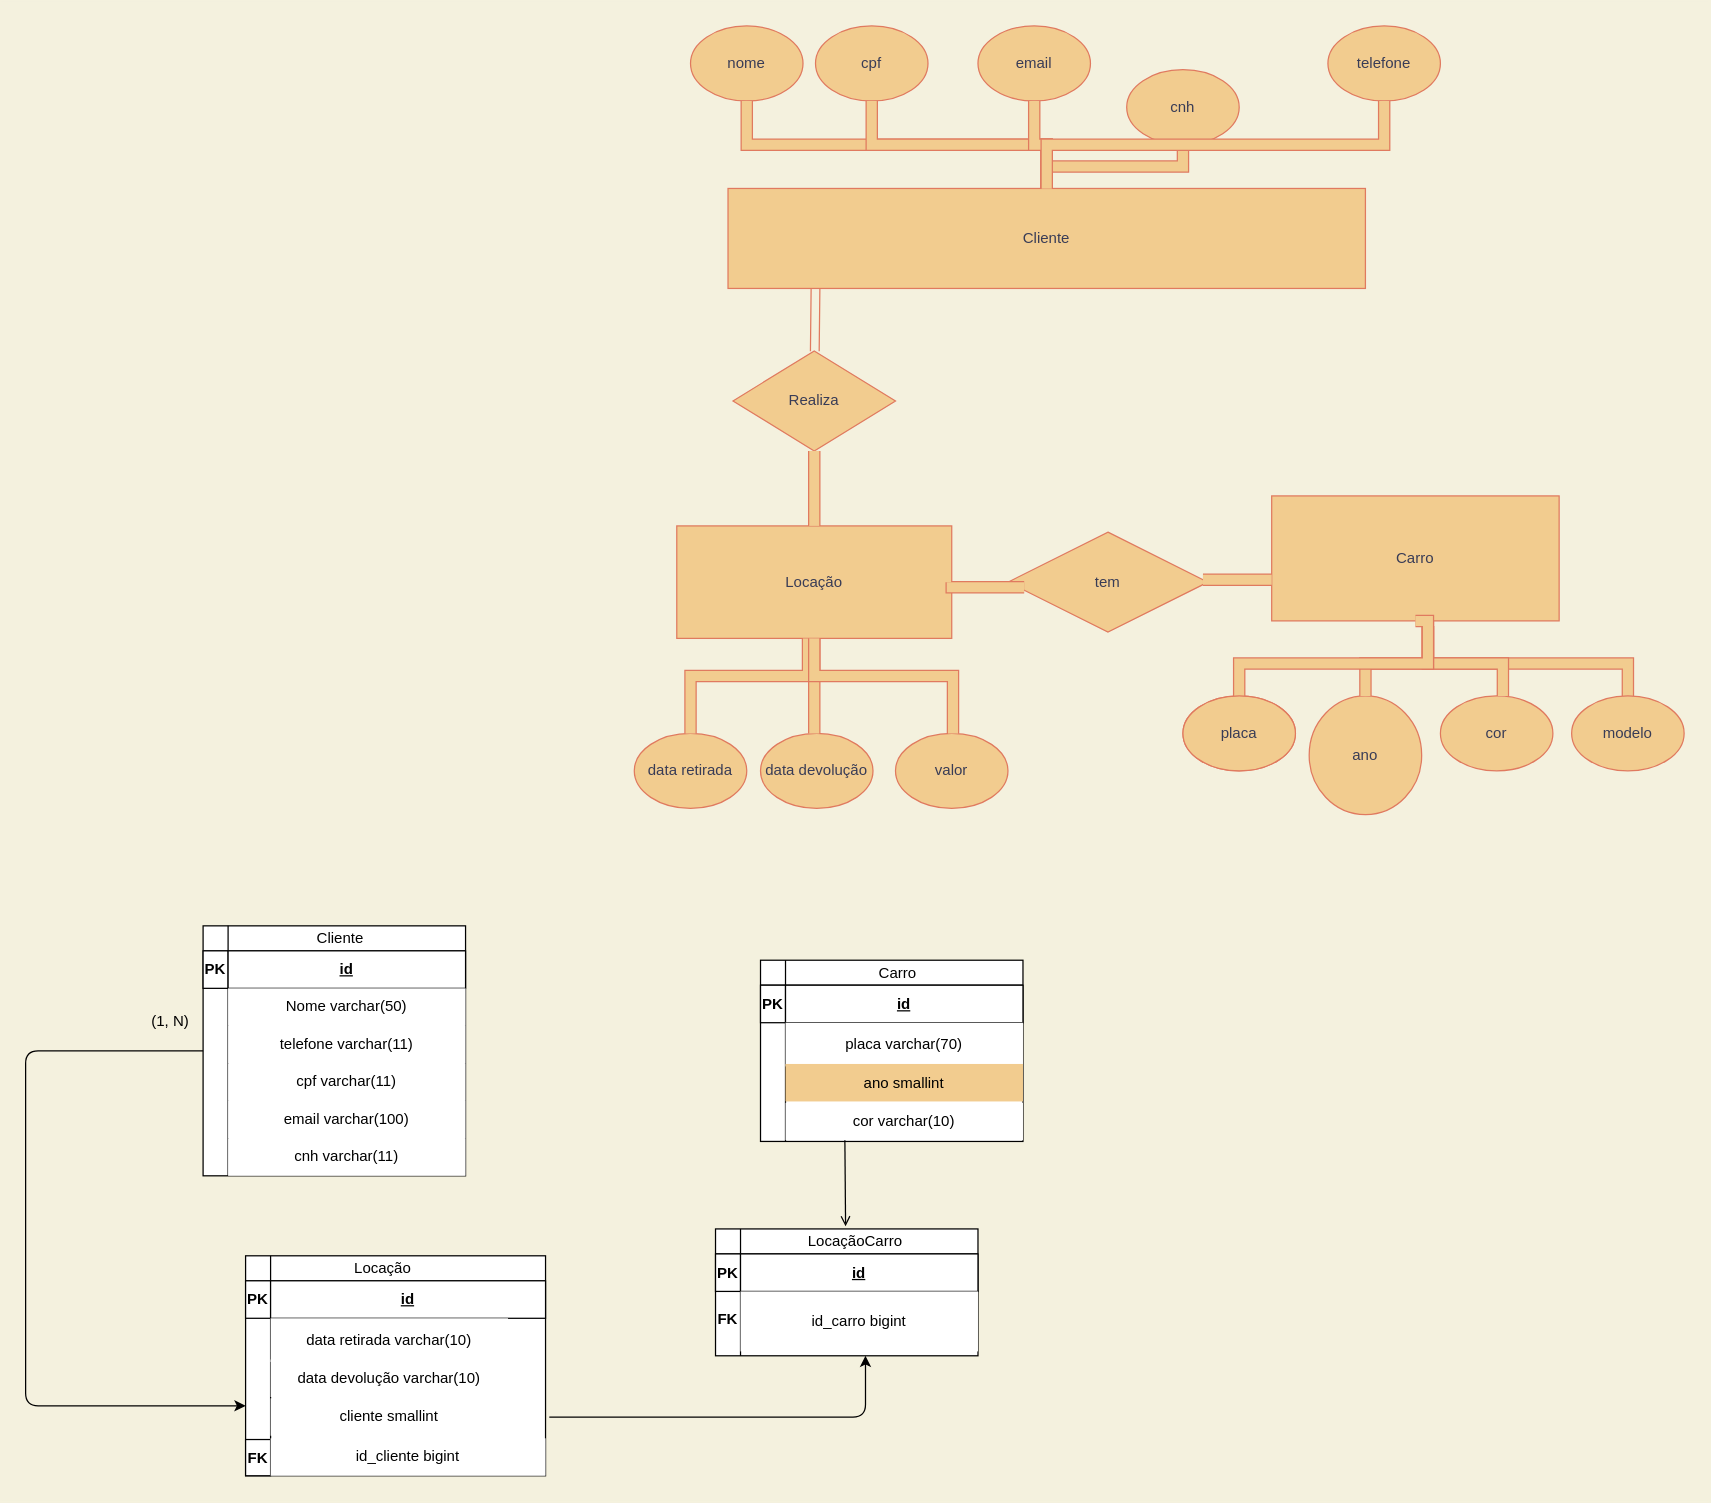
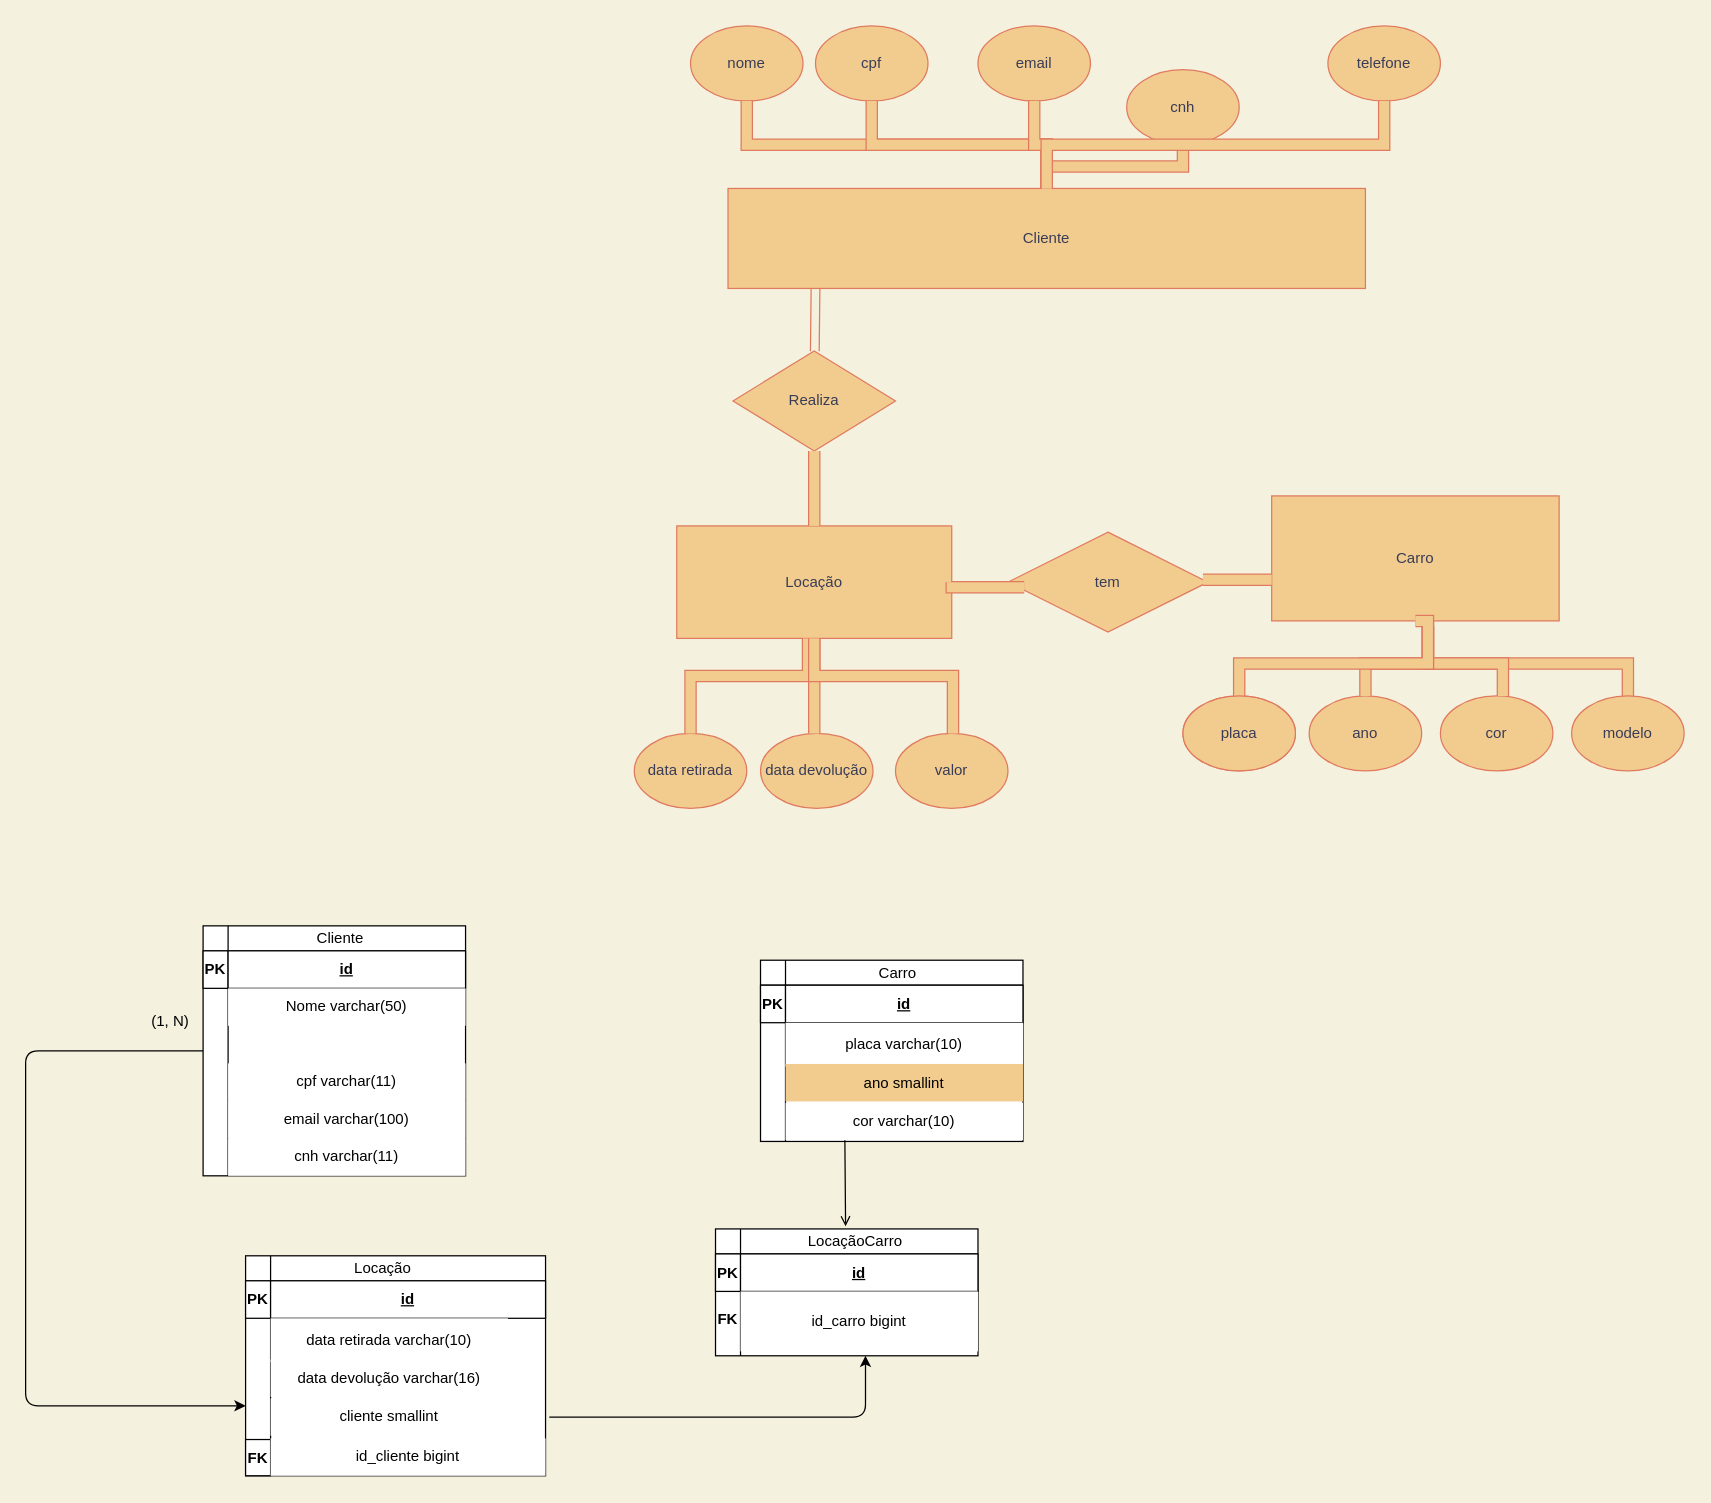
(1366, 755) -> (1366, 733)
(347, 1044) -> none
(904, 1044) -> (904, 1044)
(389, 1378) -> (389, 1378)
